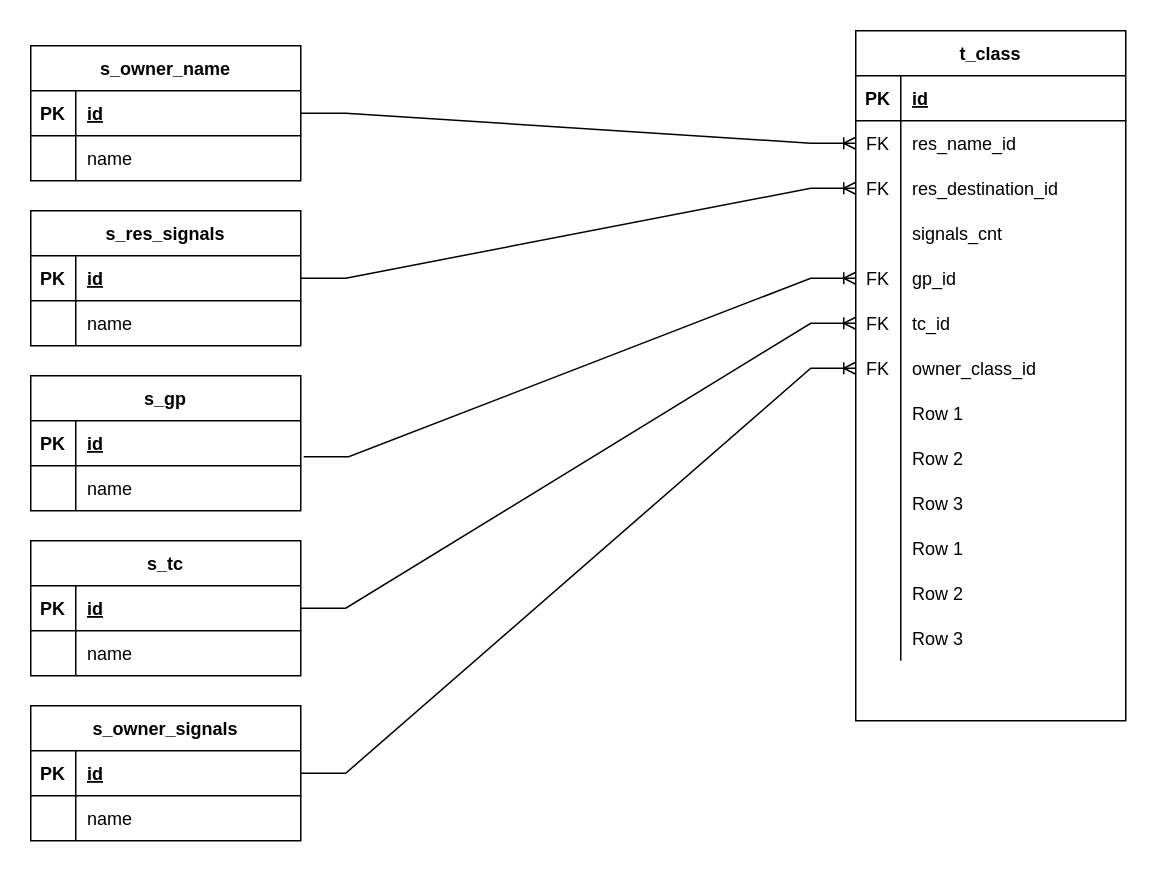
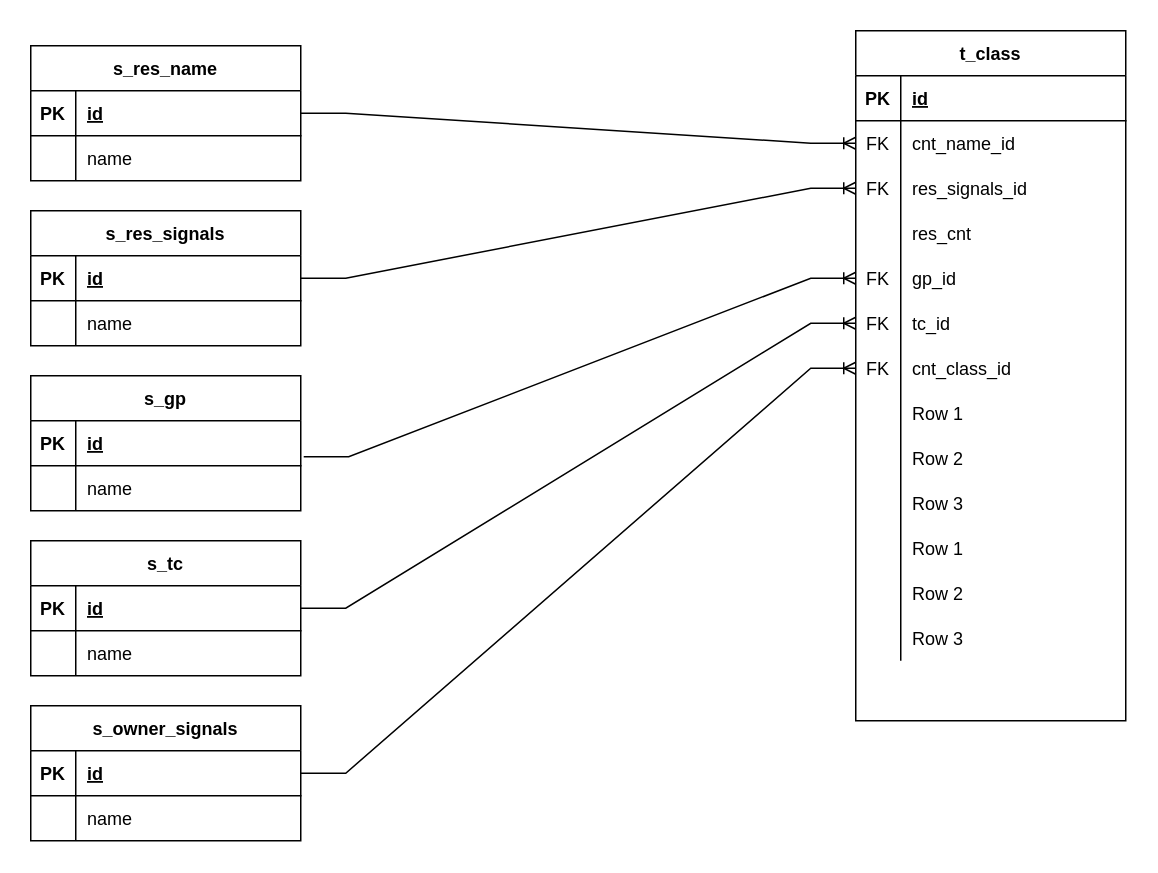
(165, 69) -> (165, 69)
(965, 144) -> (965, 144)
(996, 189) -> (976, 189)
(963, 234) -> (947, 234)
(978, 369) -> (968, 369)
